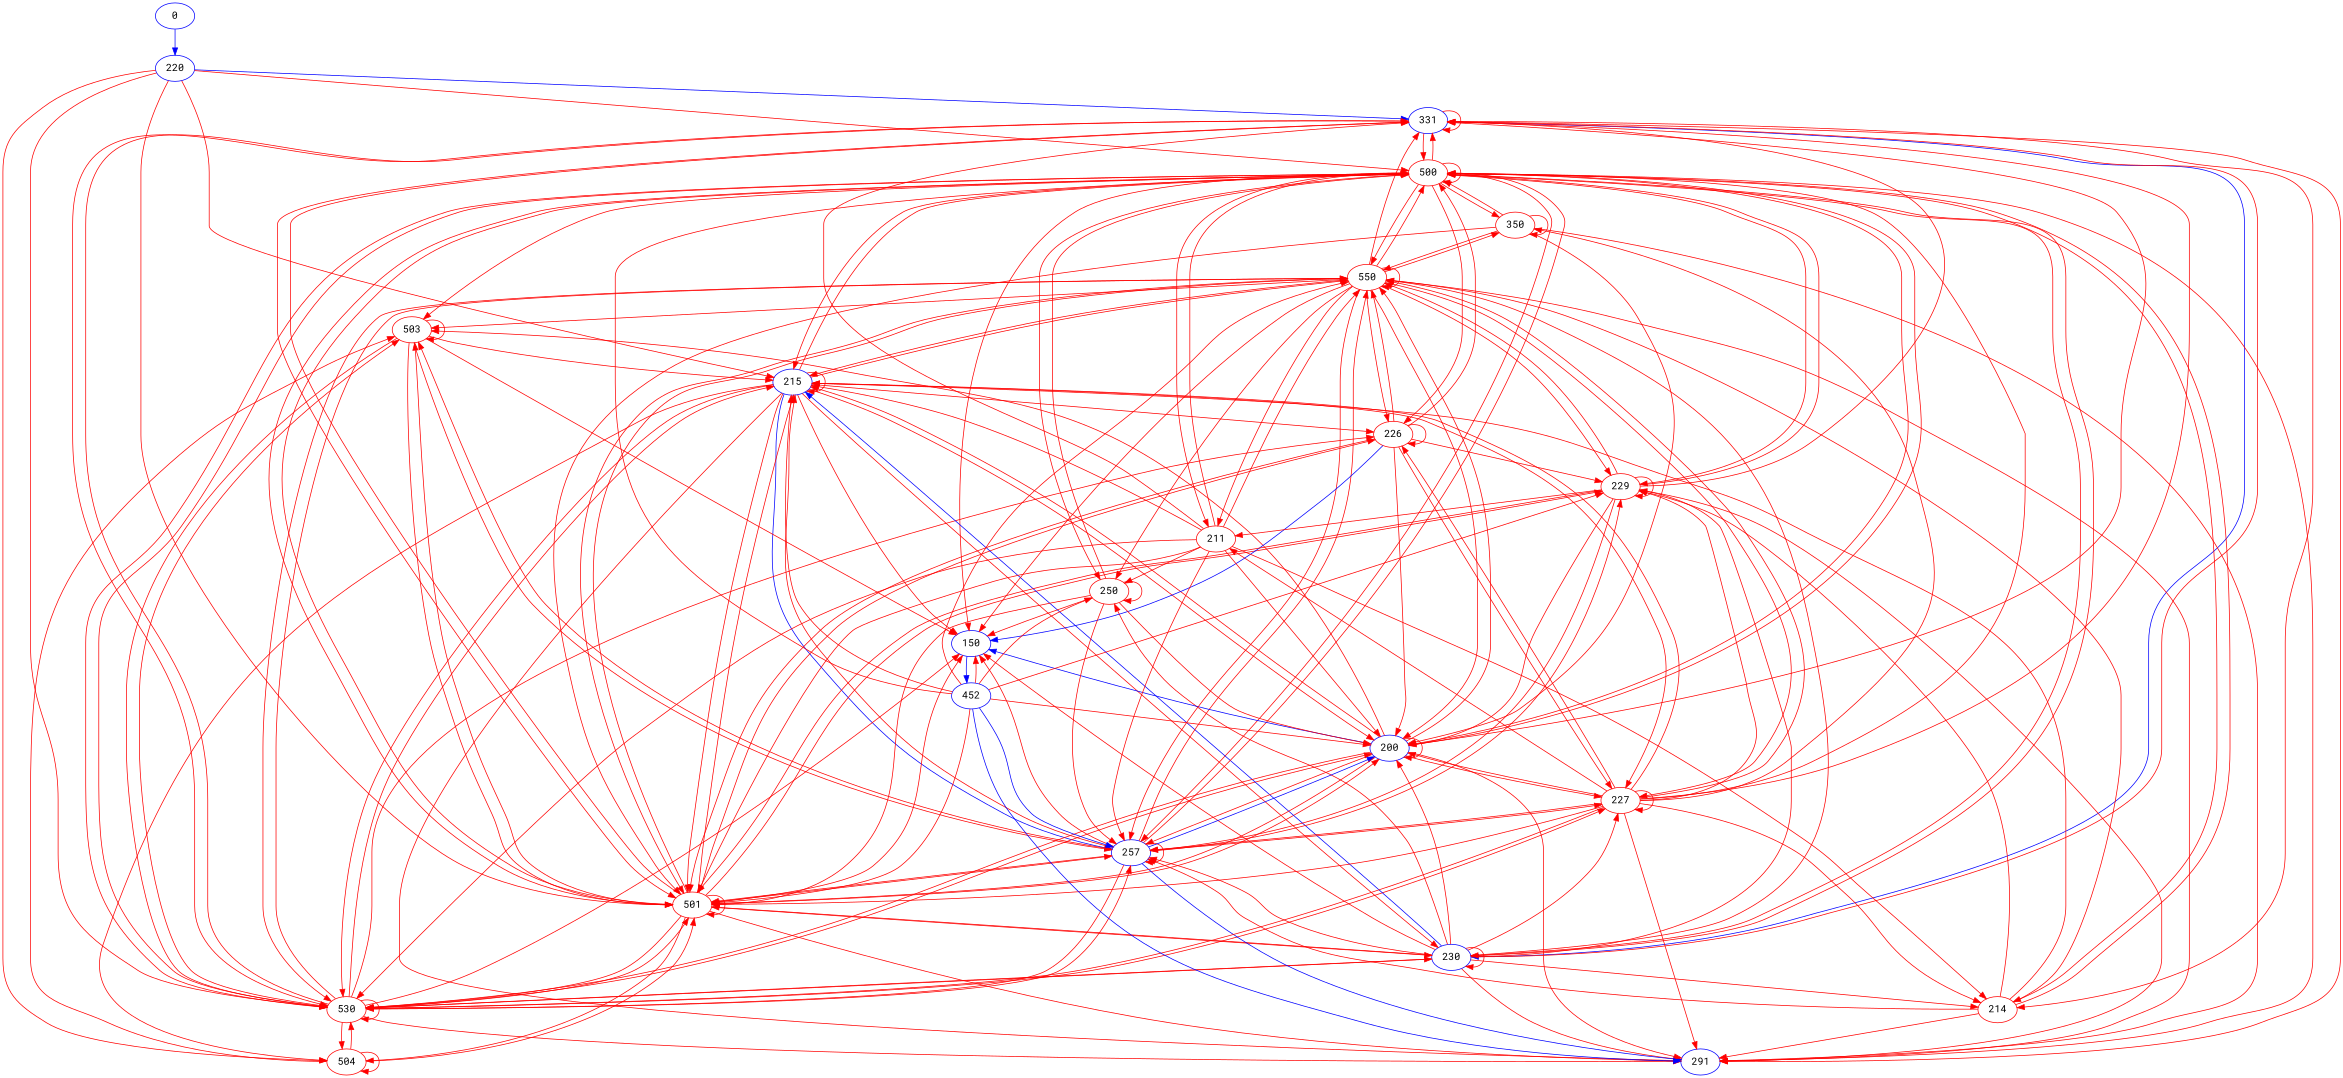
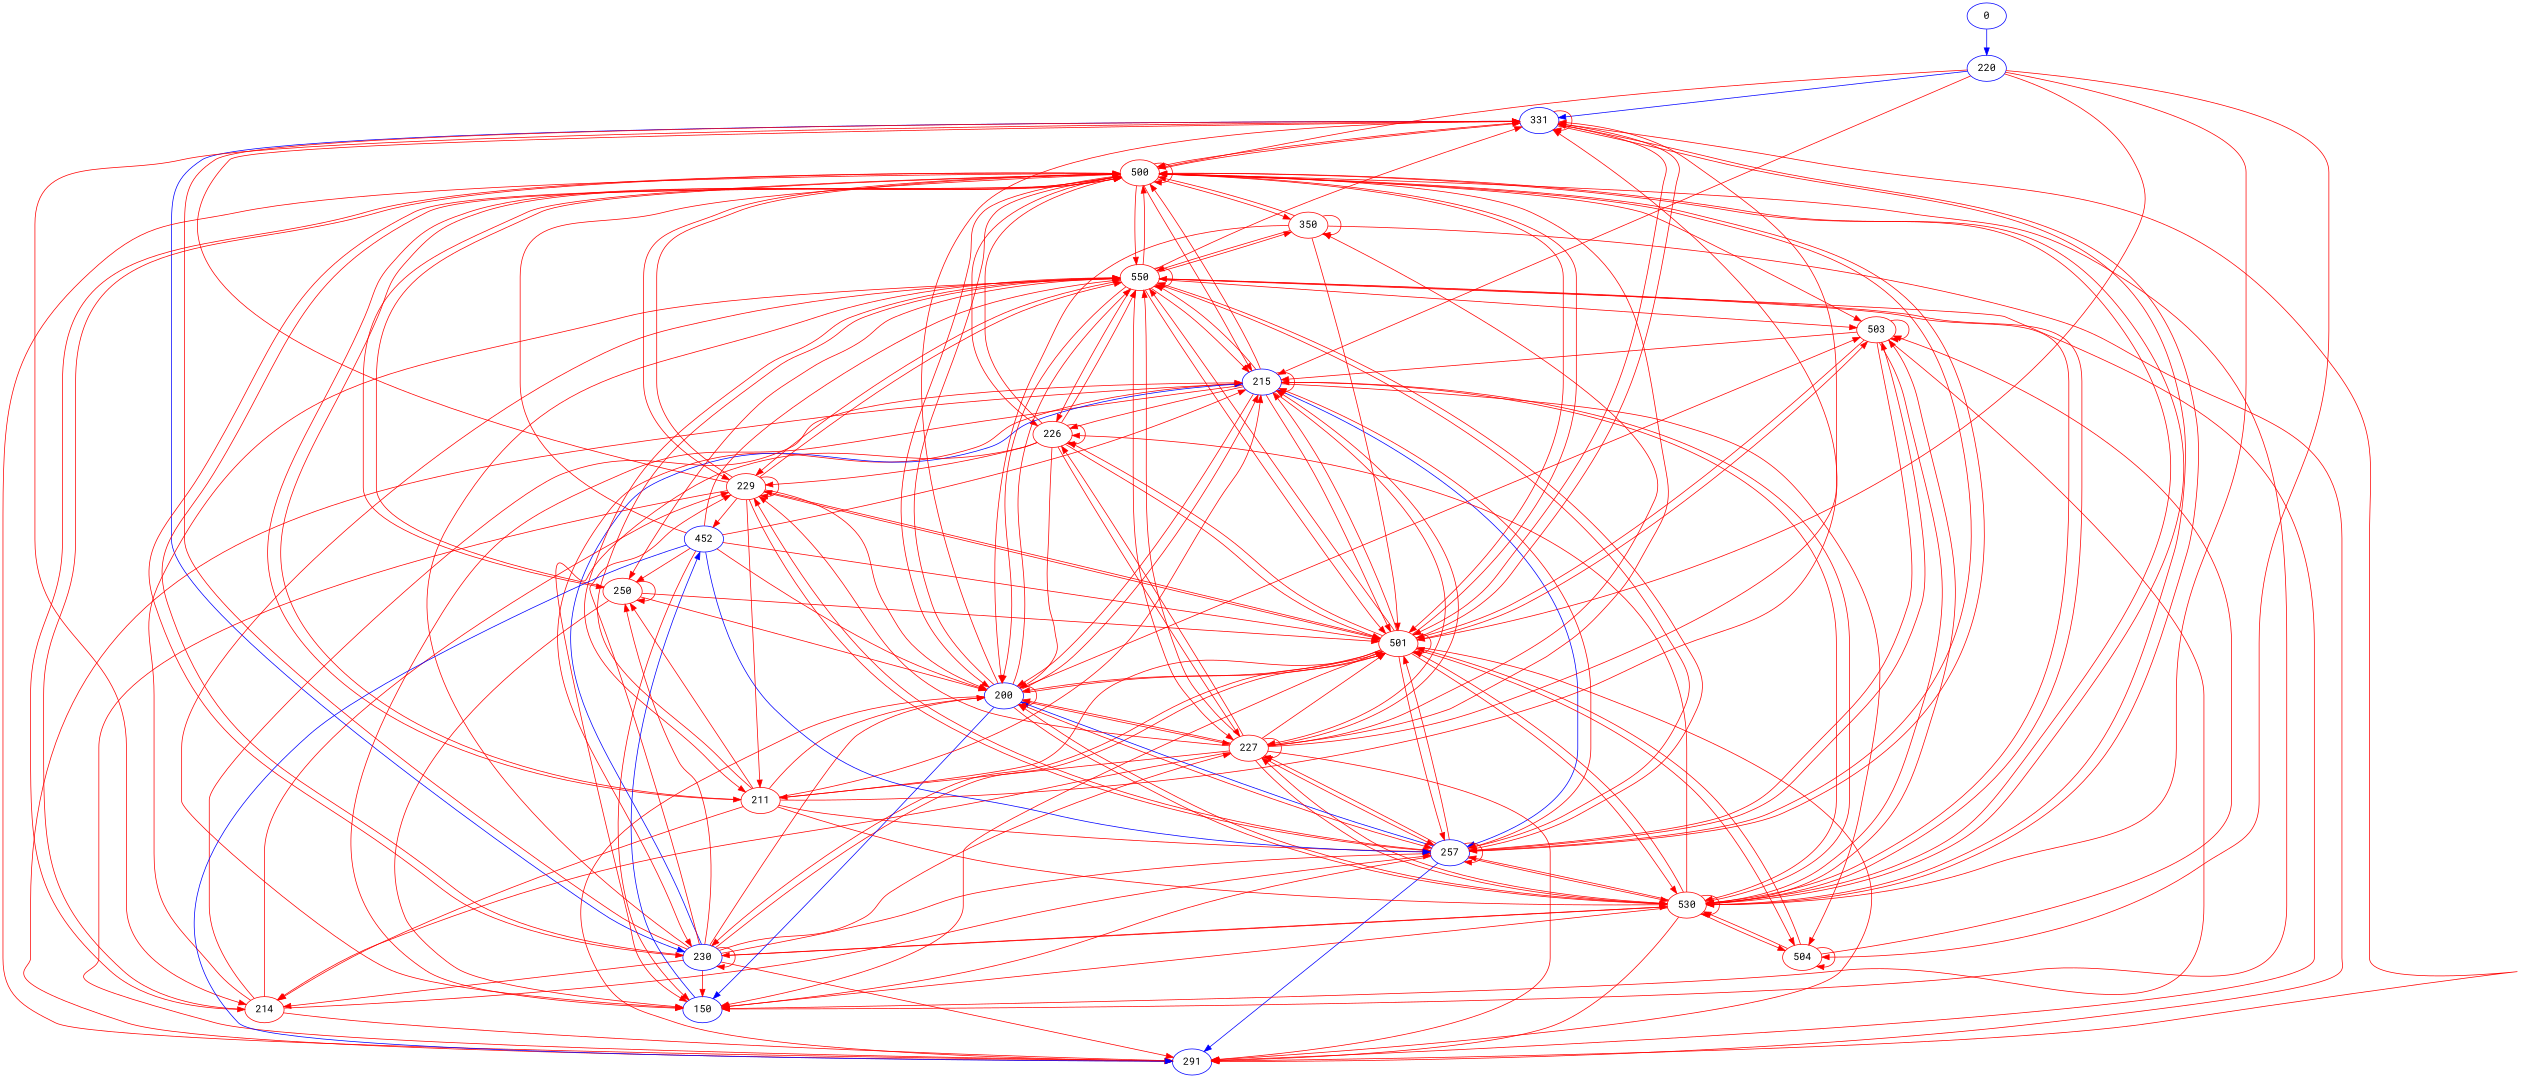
(1208, 579) -> (656, 511)
(1277, 597) -> (727, 510)
(1073, 725) -> none
